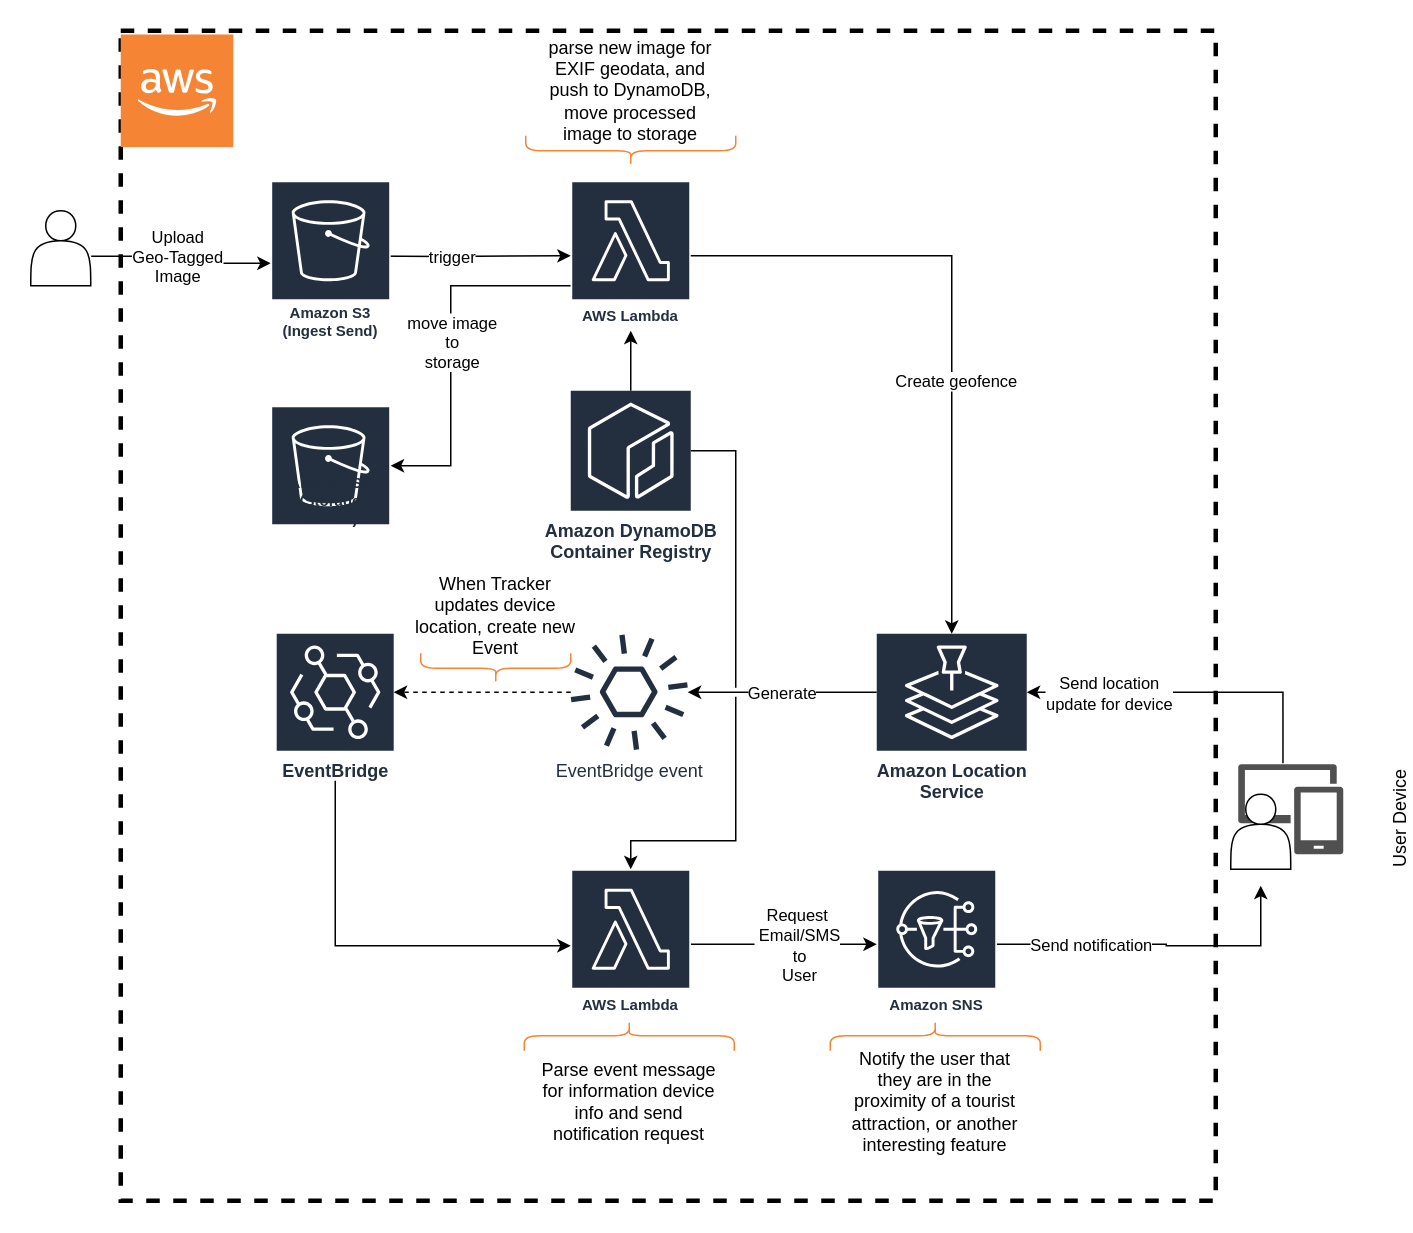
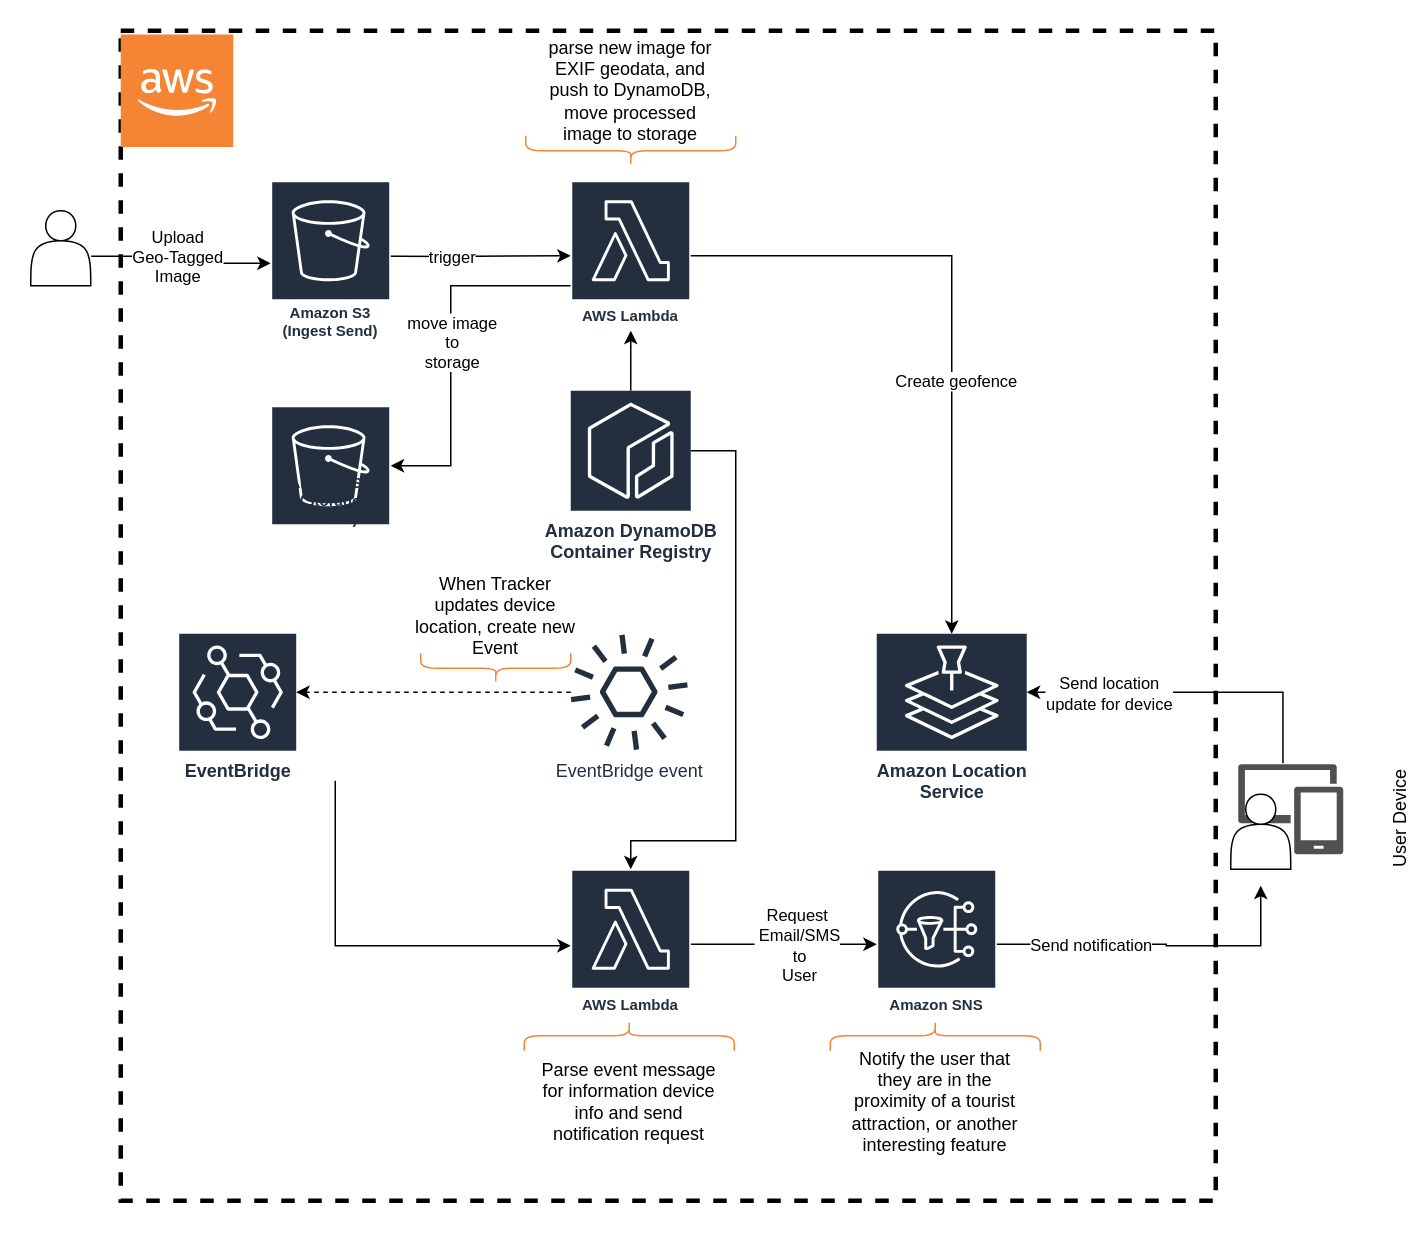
(335, 692) -> (238, 692)
(788, 692) -> none
